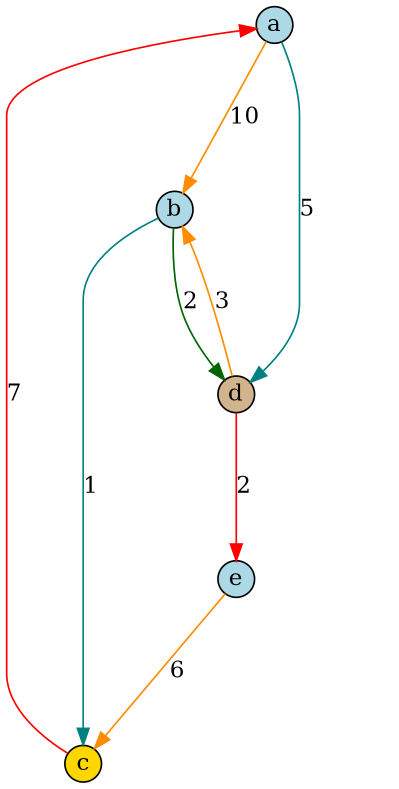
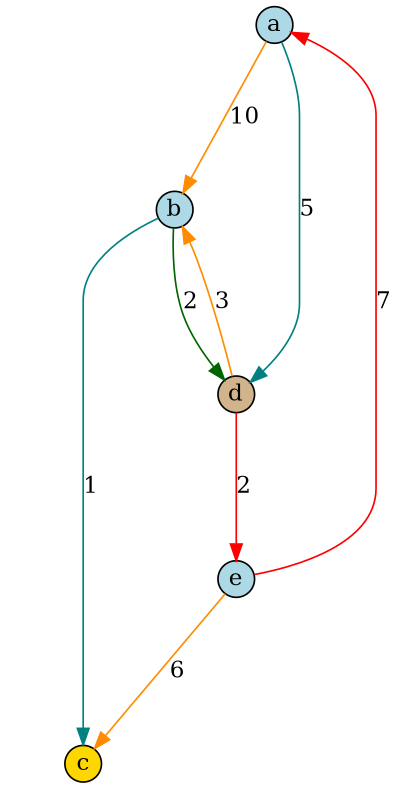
(7, 318) -> (376, 328)
